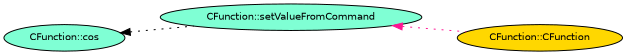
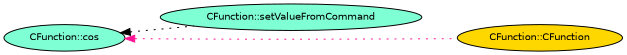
(434, 29) -> (296, 39)
